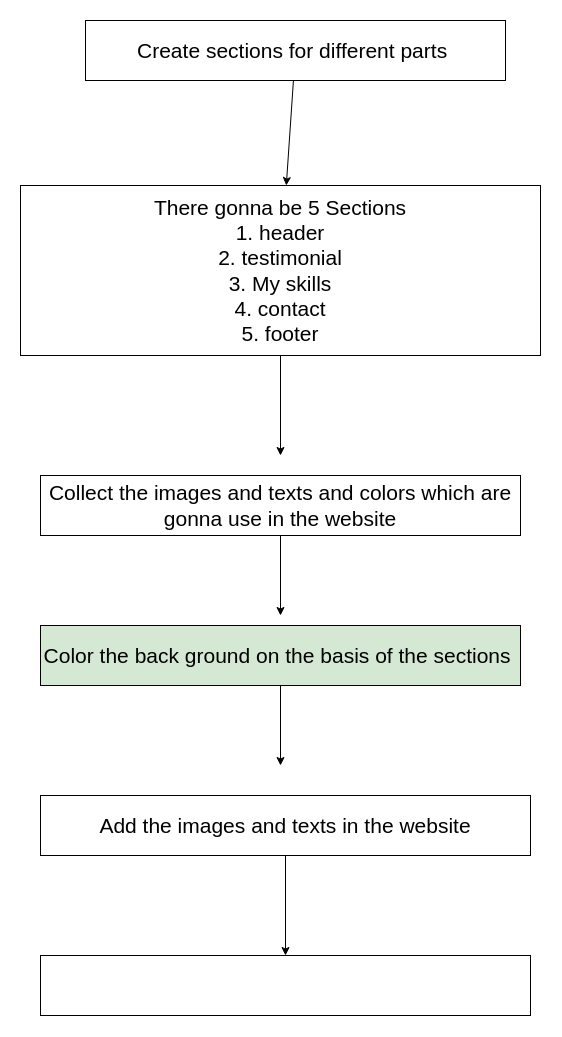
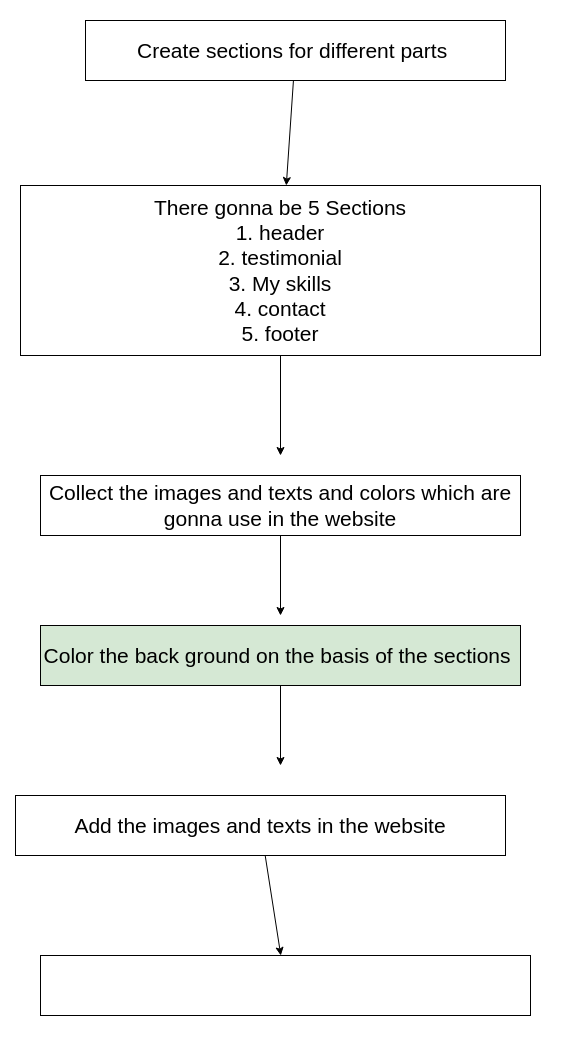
(286, 826) -> (261, 826)
